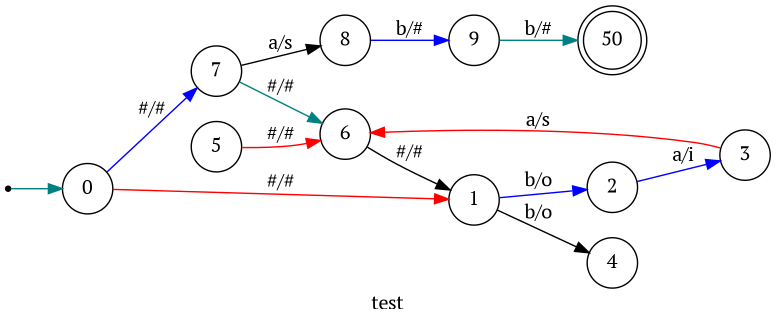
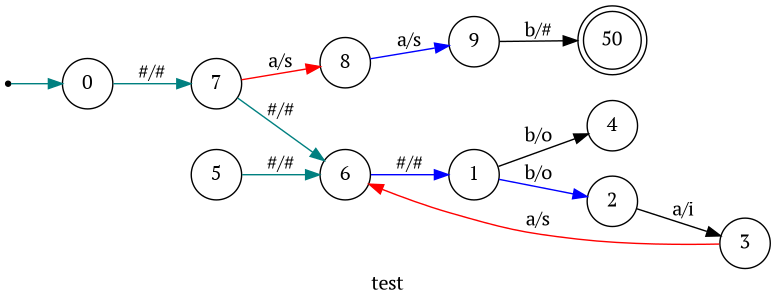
(410, 30) -> (410, 41)
(531, 40) -> (531, 41)
(274, 57) -> (274, 74)
(147, 135) -> (145, 84)
(275, 147) -> (274, 175)
(402, 167) -> (403, 175)
(672, 173) -> (672, 220)
(274, 194) -> none
